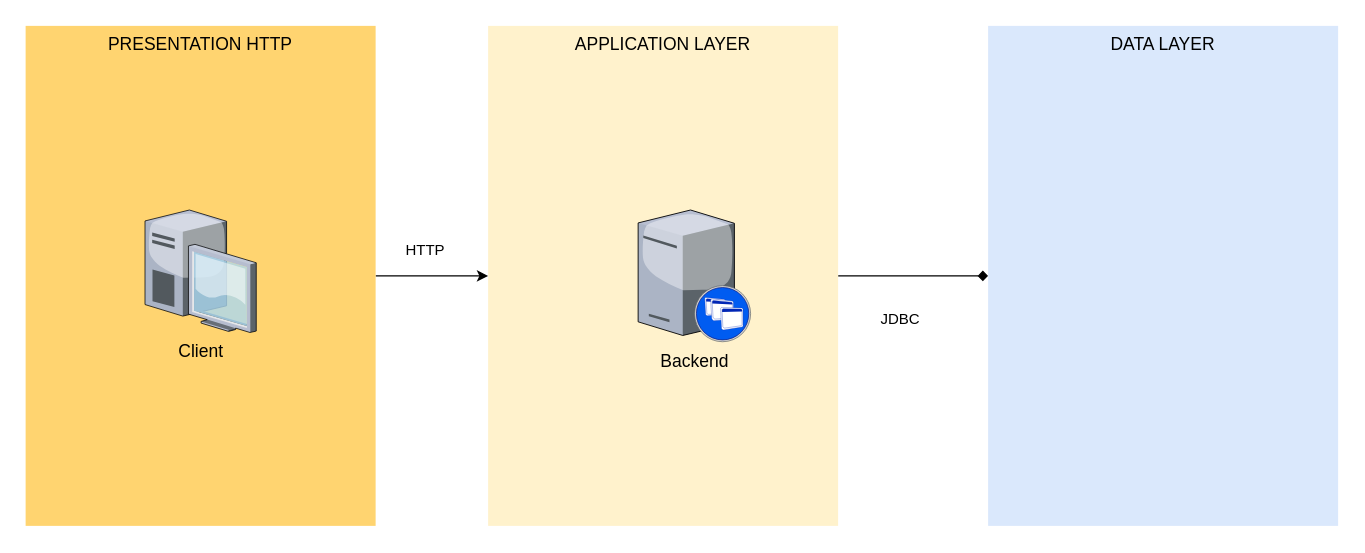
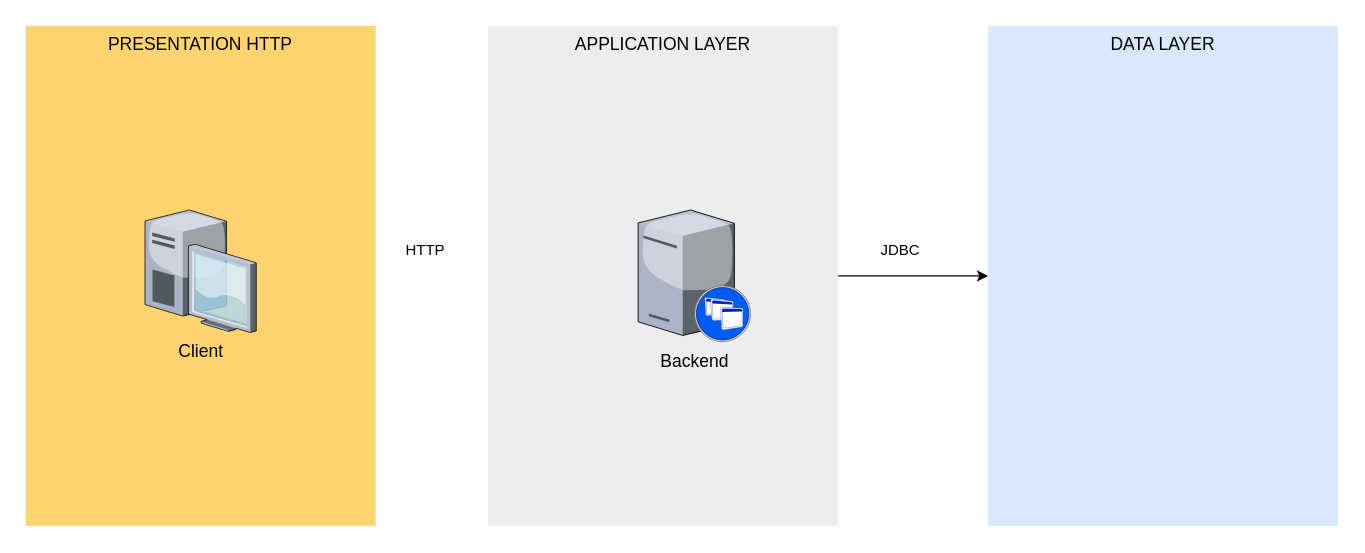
(663, 45) -> (663, 45)
(428, 276) -> none
(977, 276) -> (978, 276)
(901, 319) -> (901, 251)
